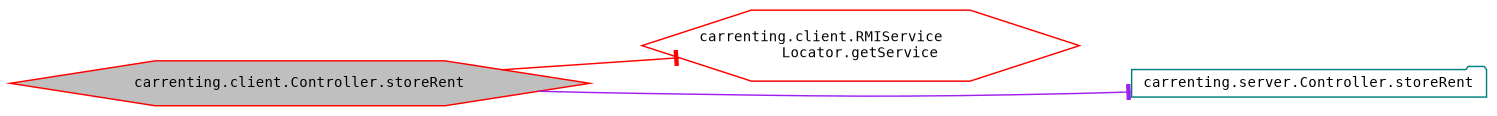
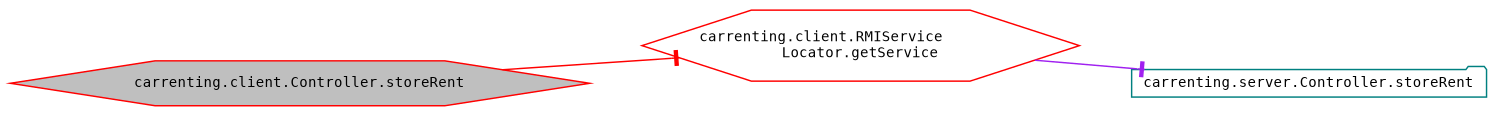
(831, 96) -> (1086, 65)
